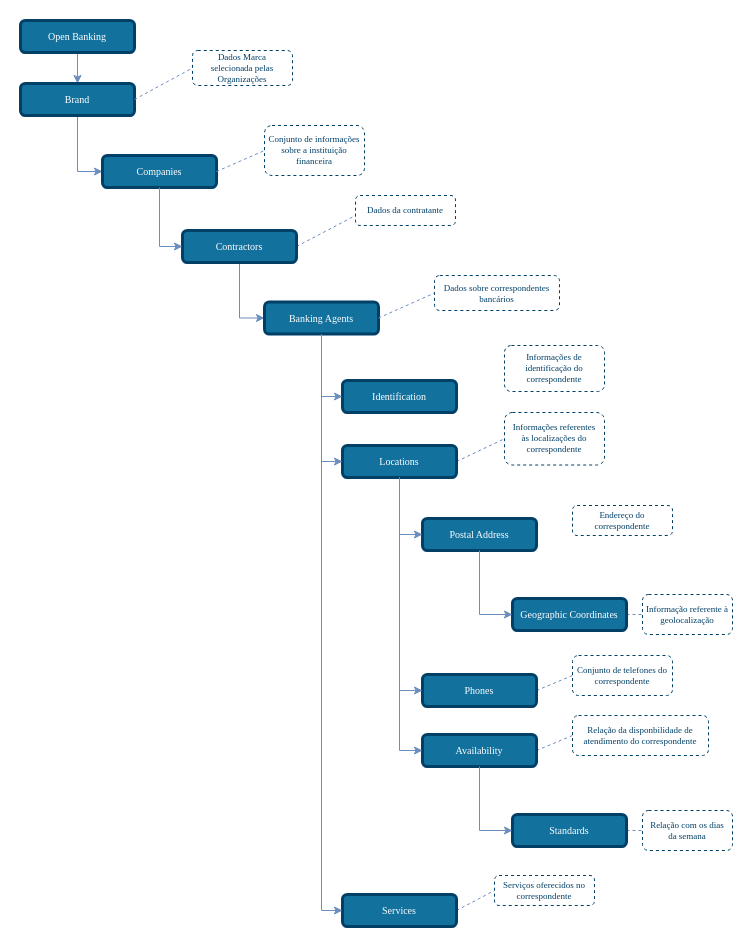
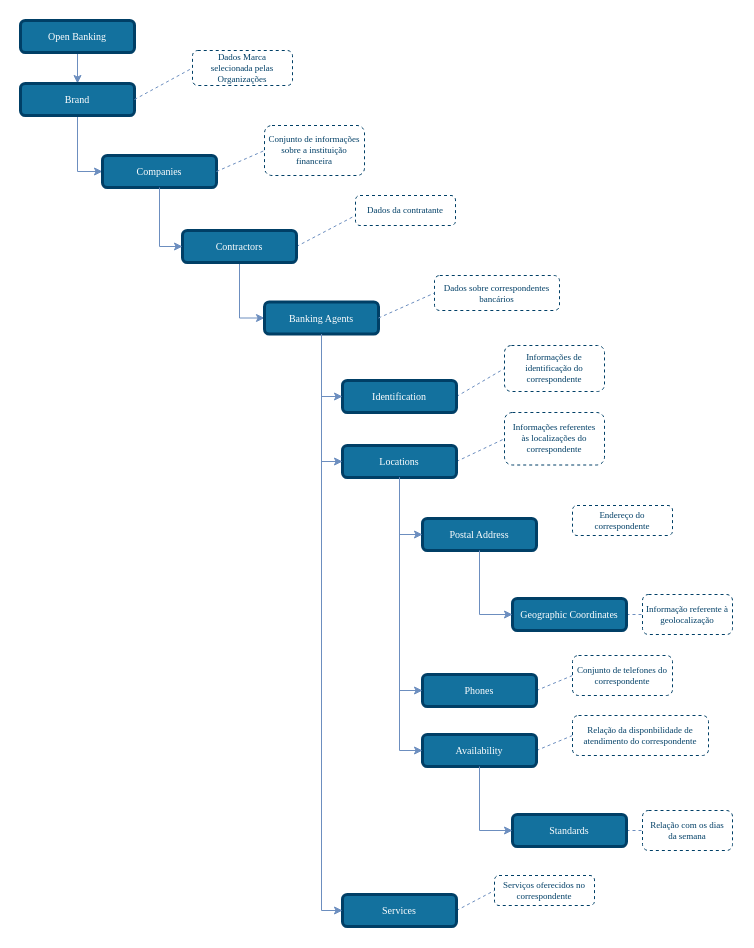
none -> (478, 384)
